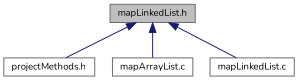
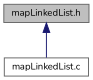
(49, 67) -> none
(153, 67) -> none
